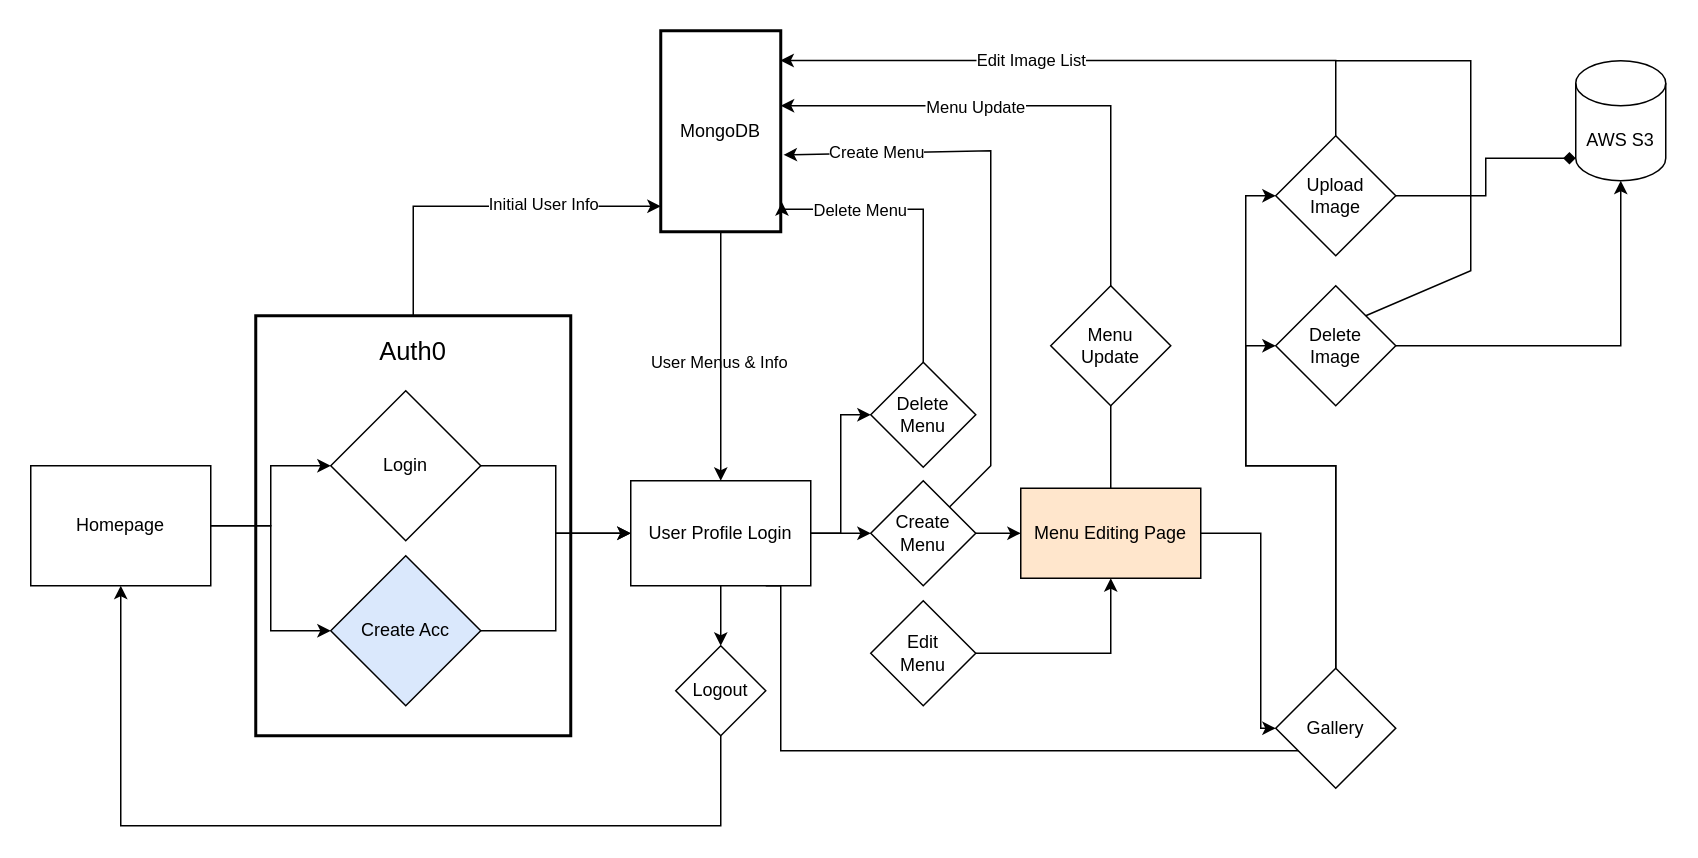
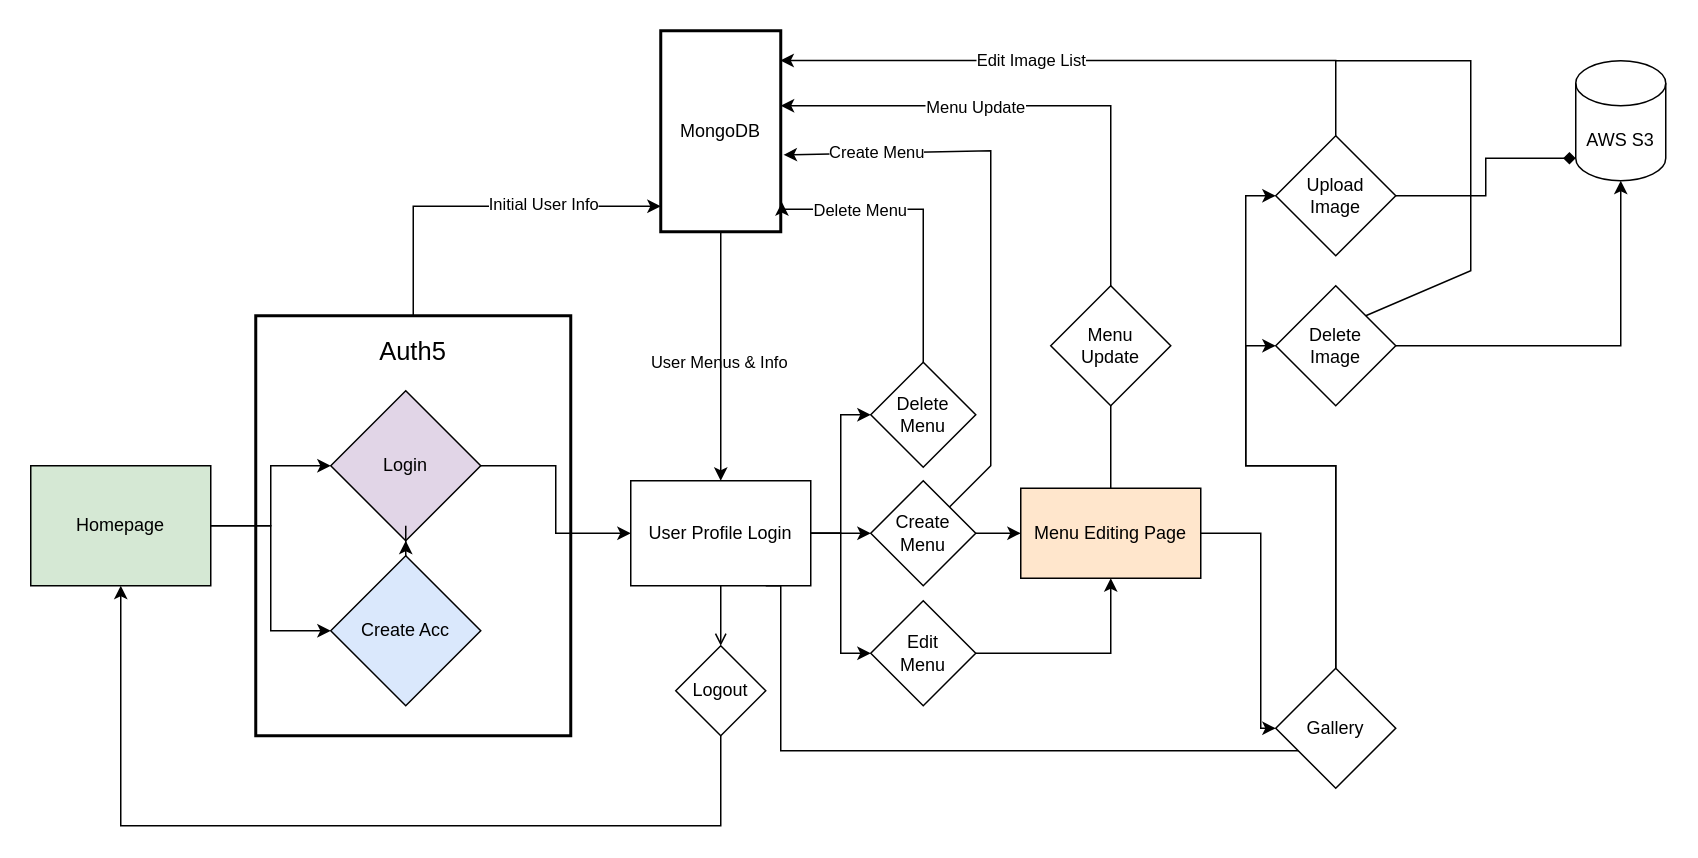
(413, 354) -> (413, 354)
(406, 466) -> (406, 466)
(121, 526) -> (121, 526)
none -> (841, 604)
(556, 622) -> (406, 526)
(721, 634) -> (721, 636)
